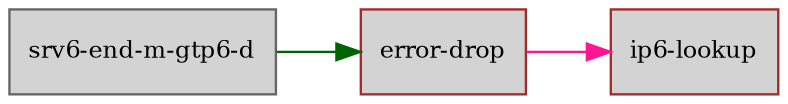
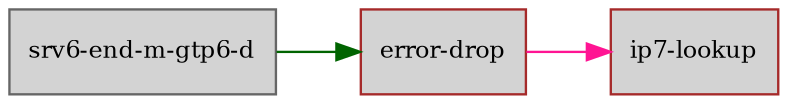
(695, 52) -> (695, 52)
